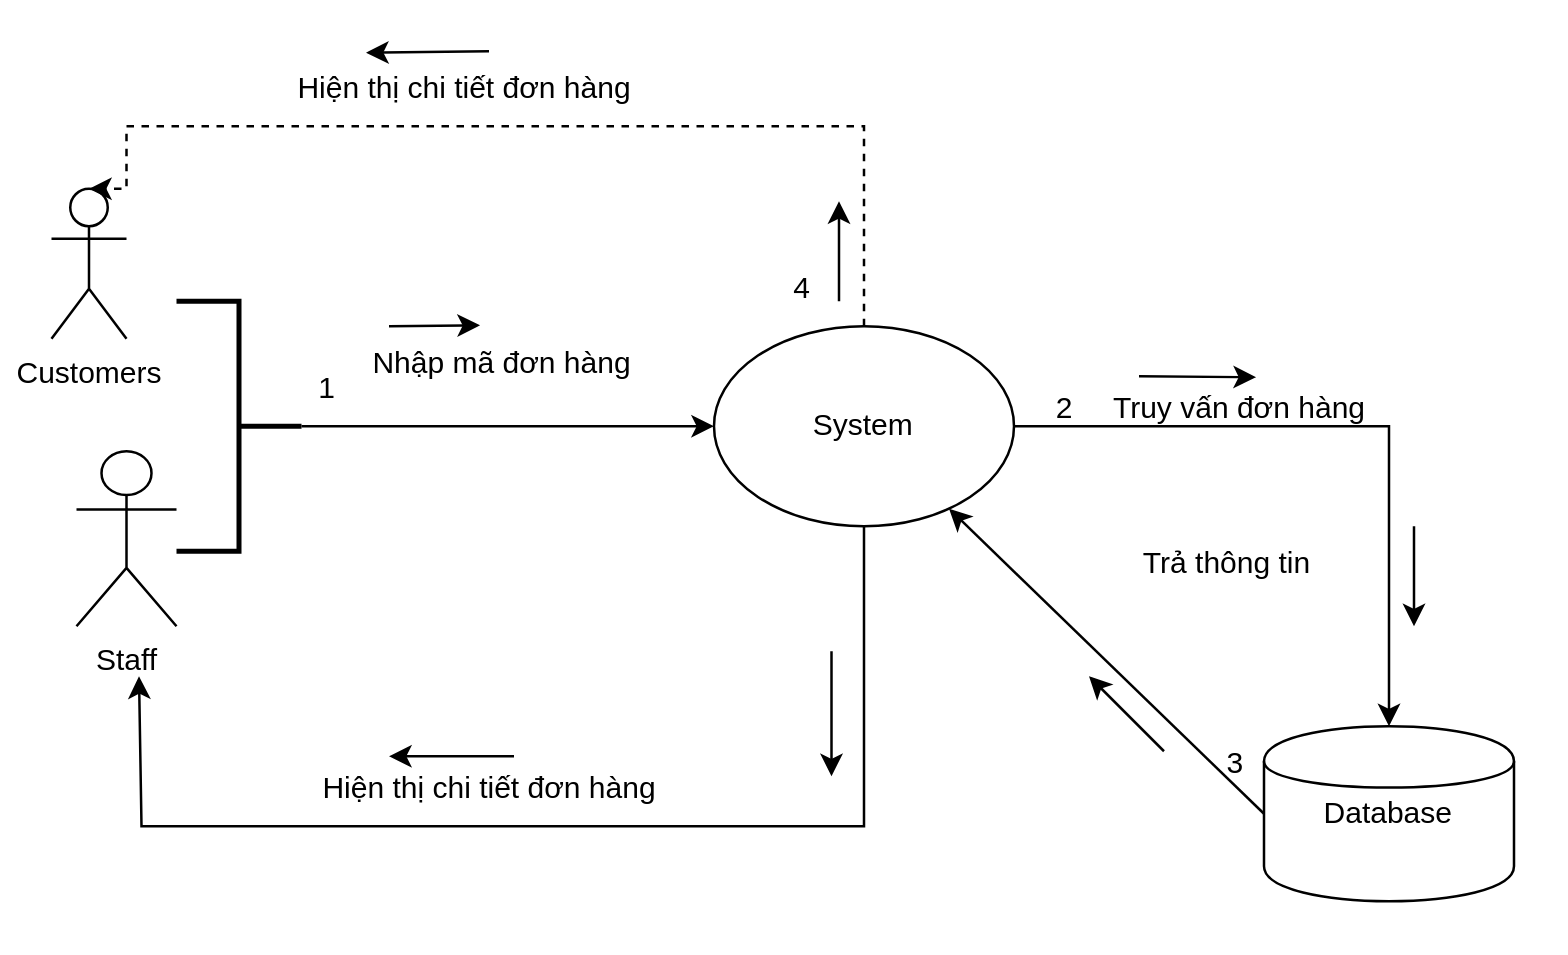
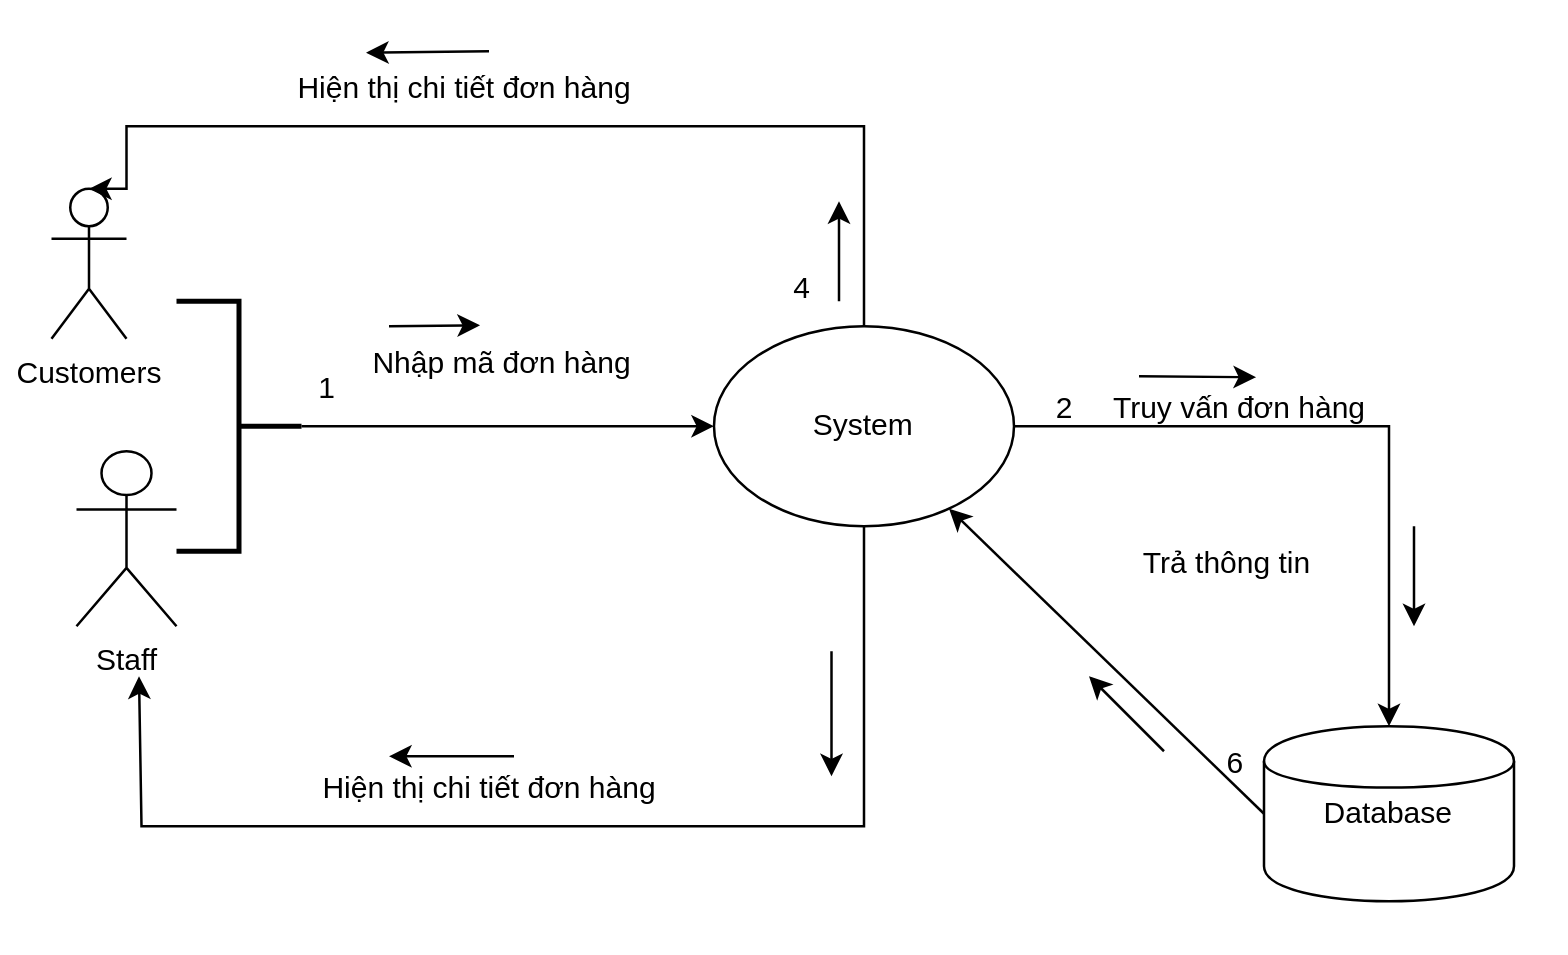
(552, 126) -> (552, 126)
(1240, 764) -> (1240, 764)
